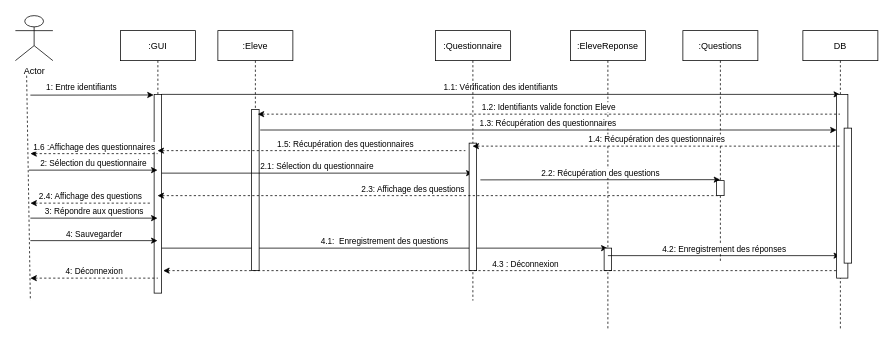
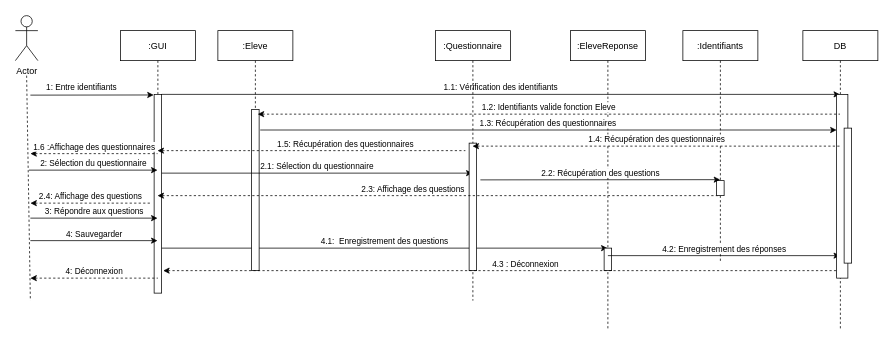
(34, 38) -> (27, 38)
(720, 46) -> (720, 46)
